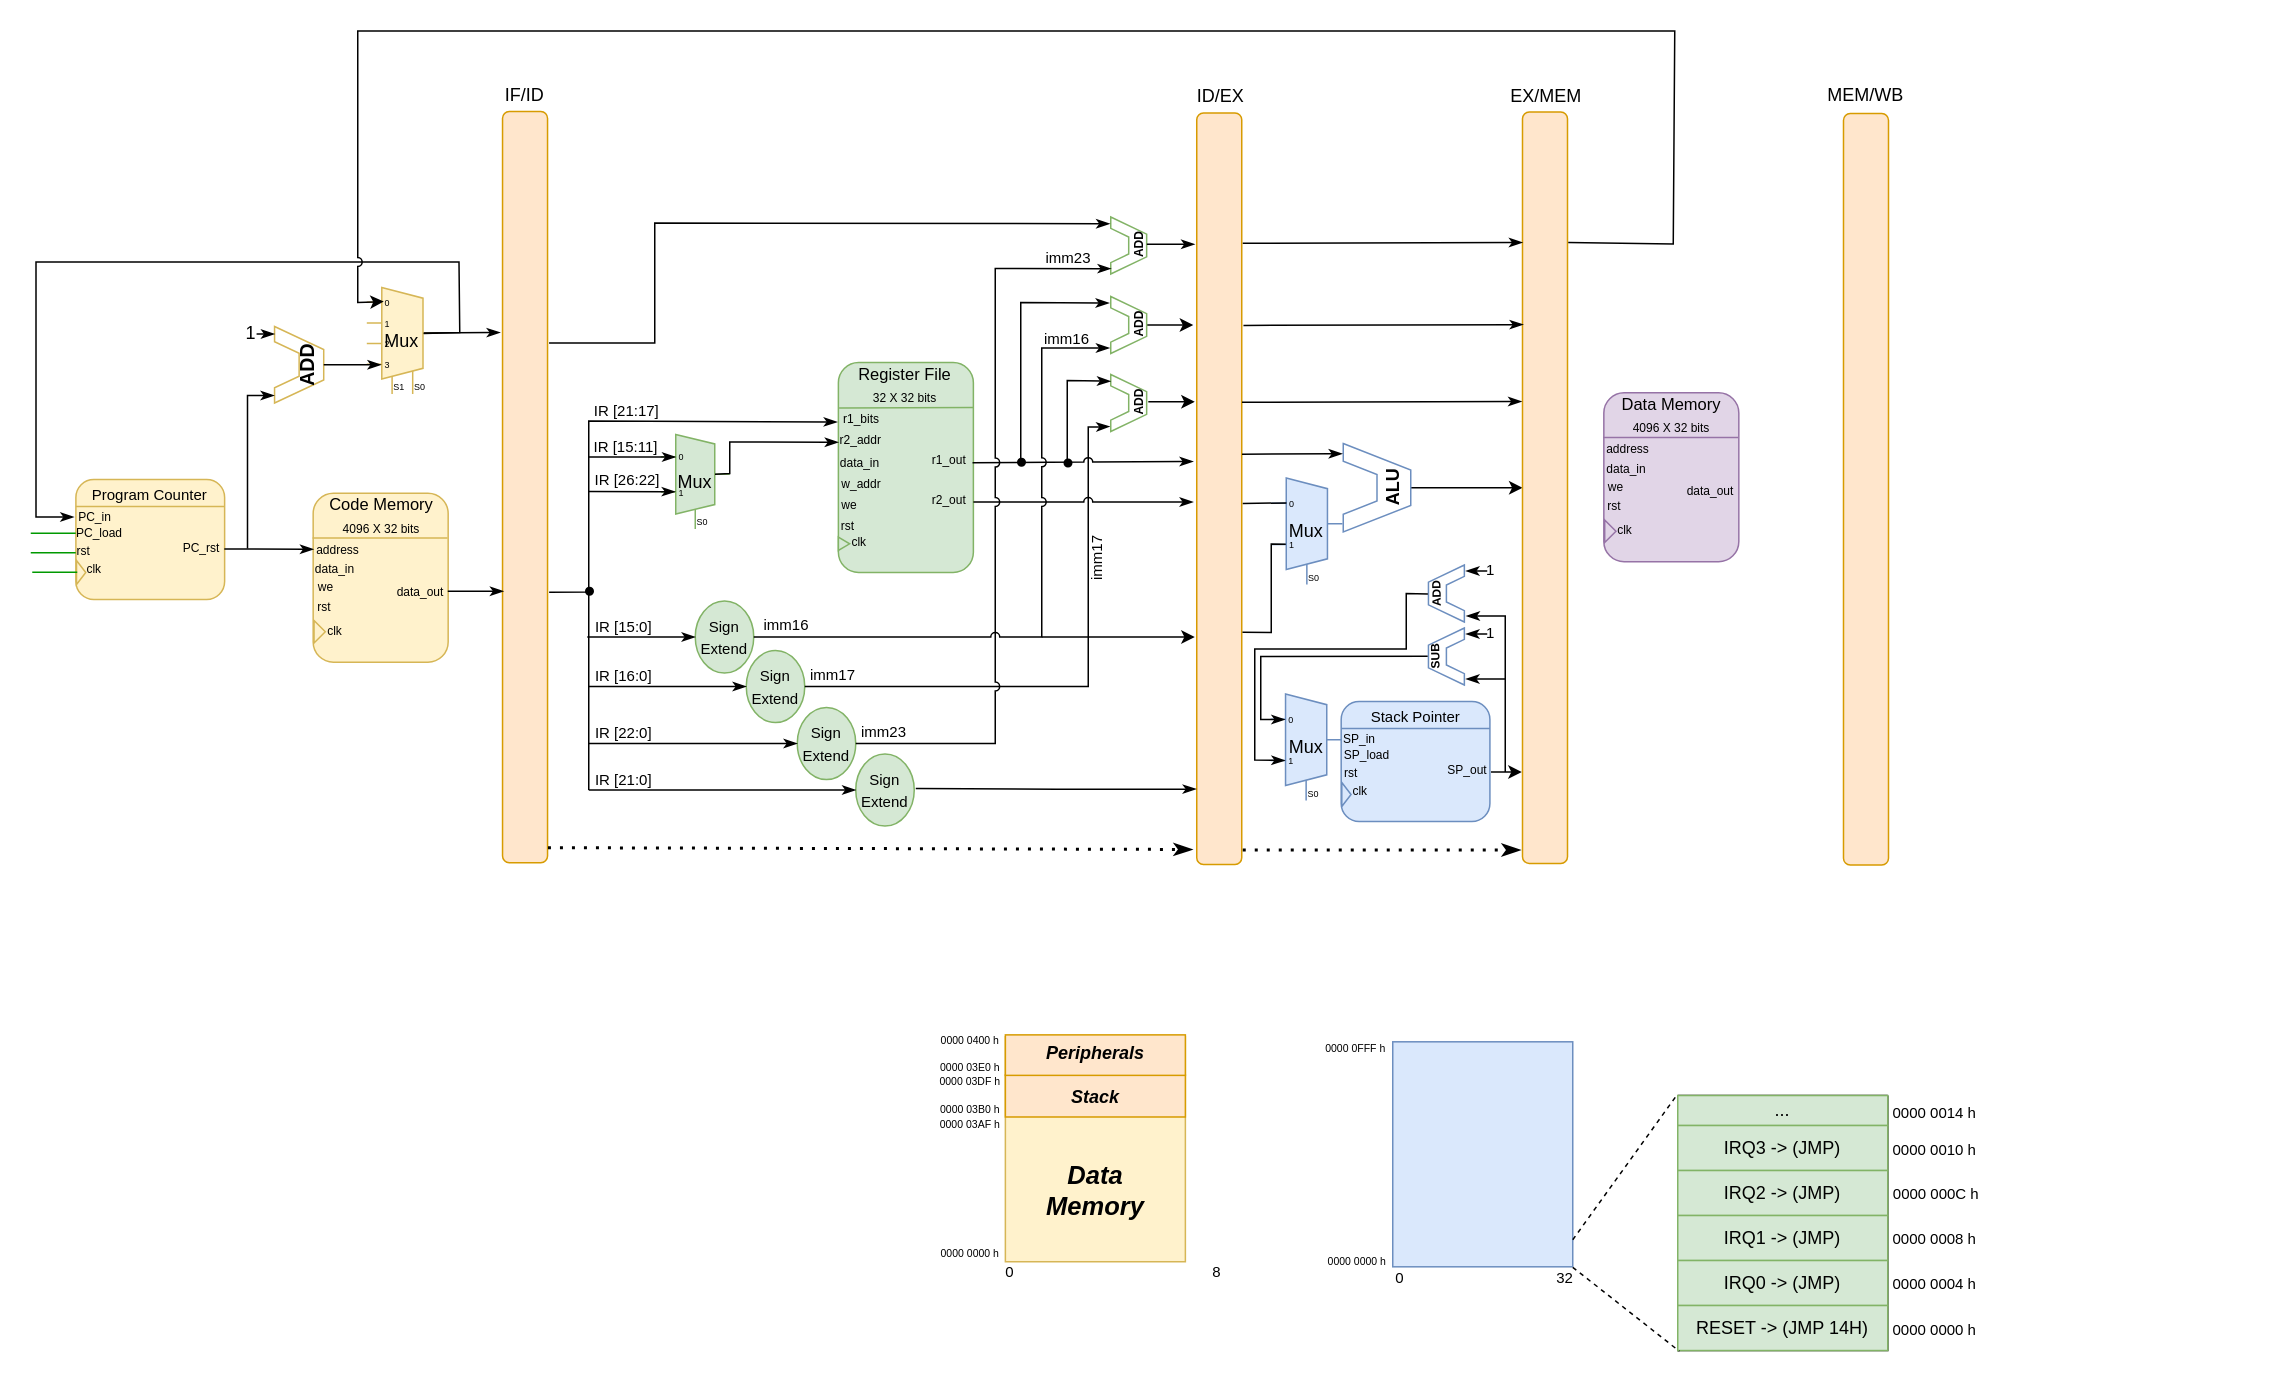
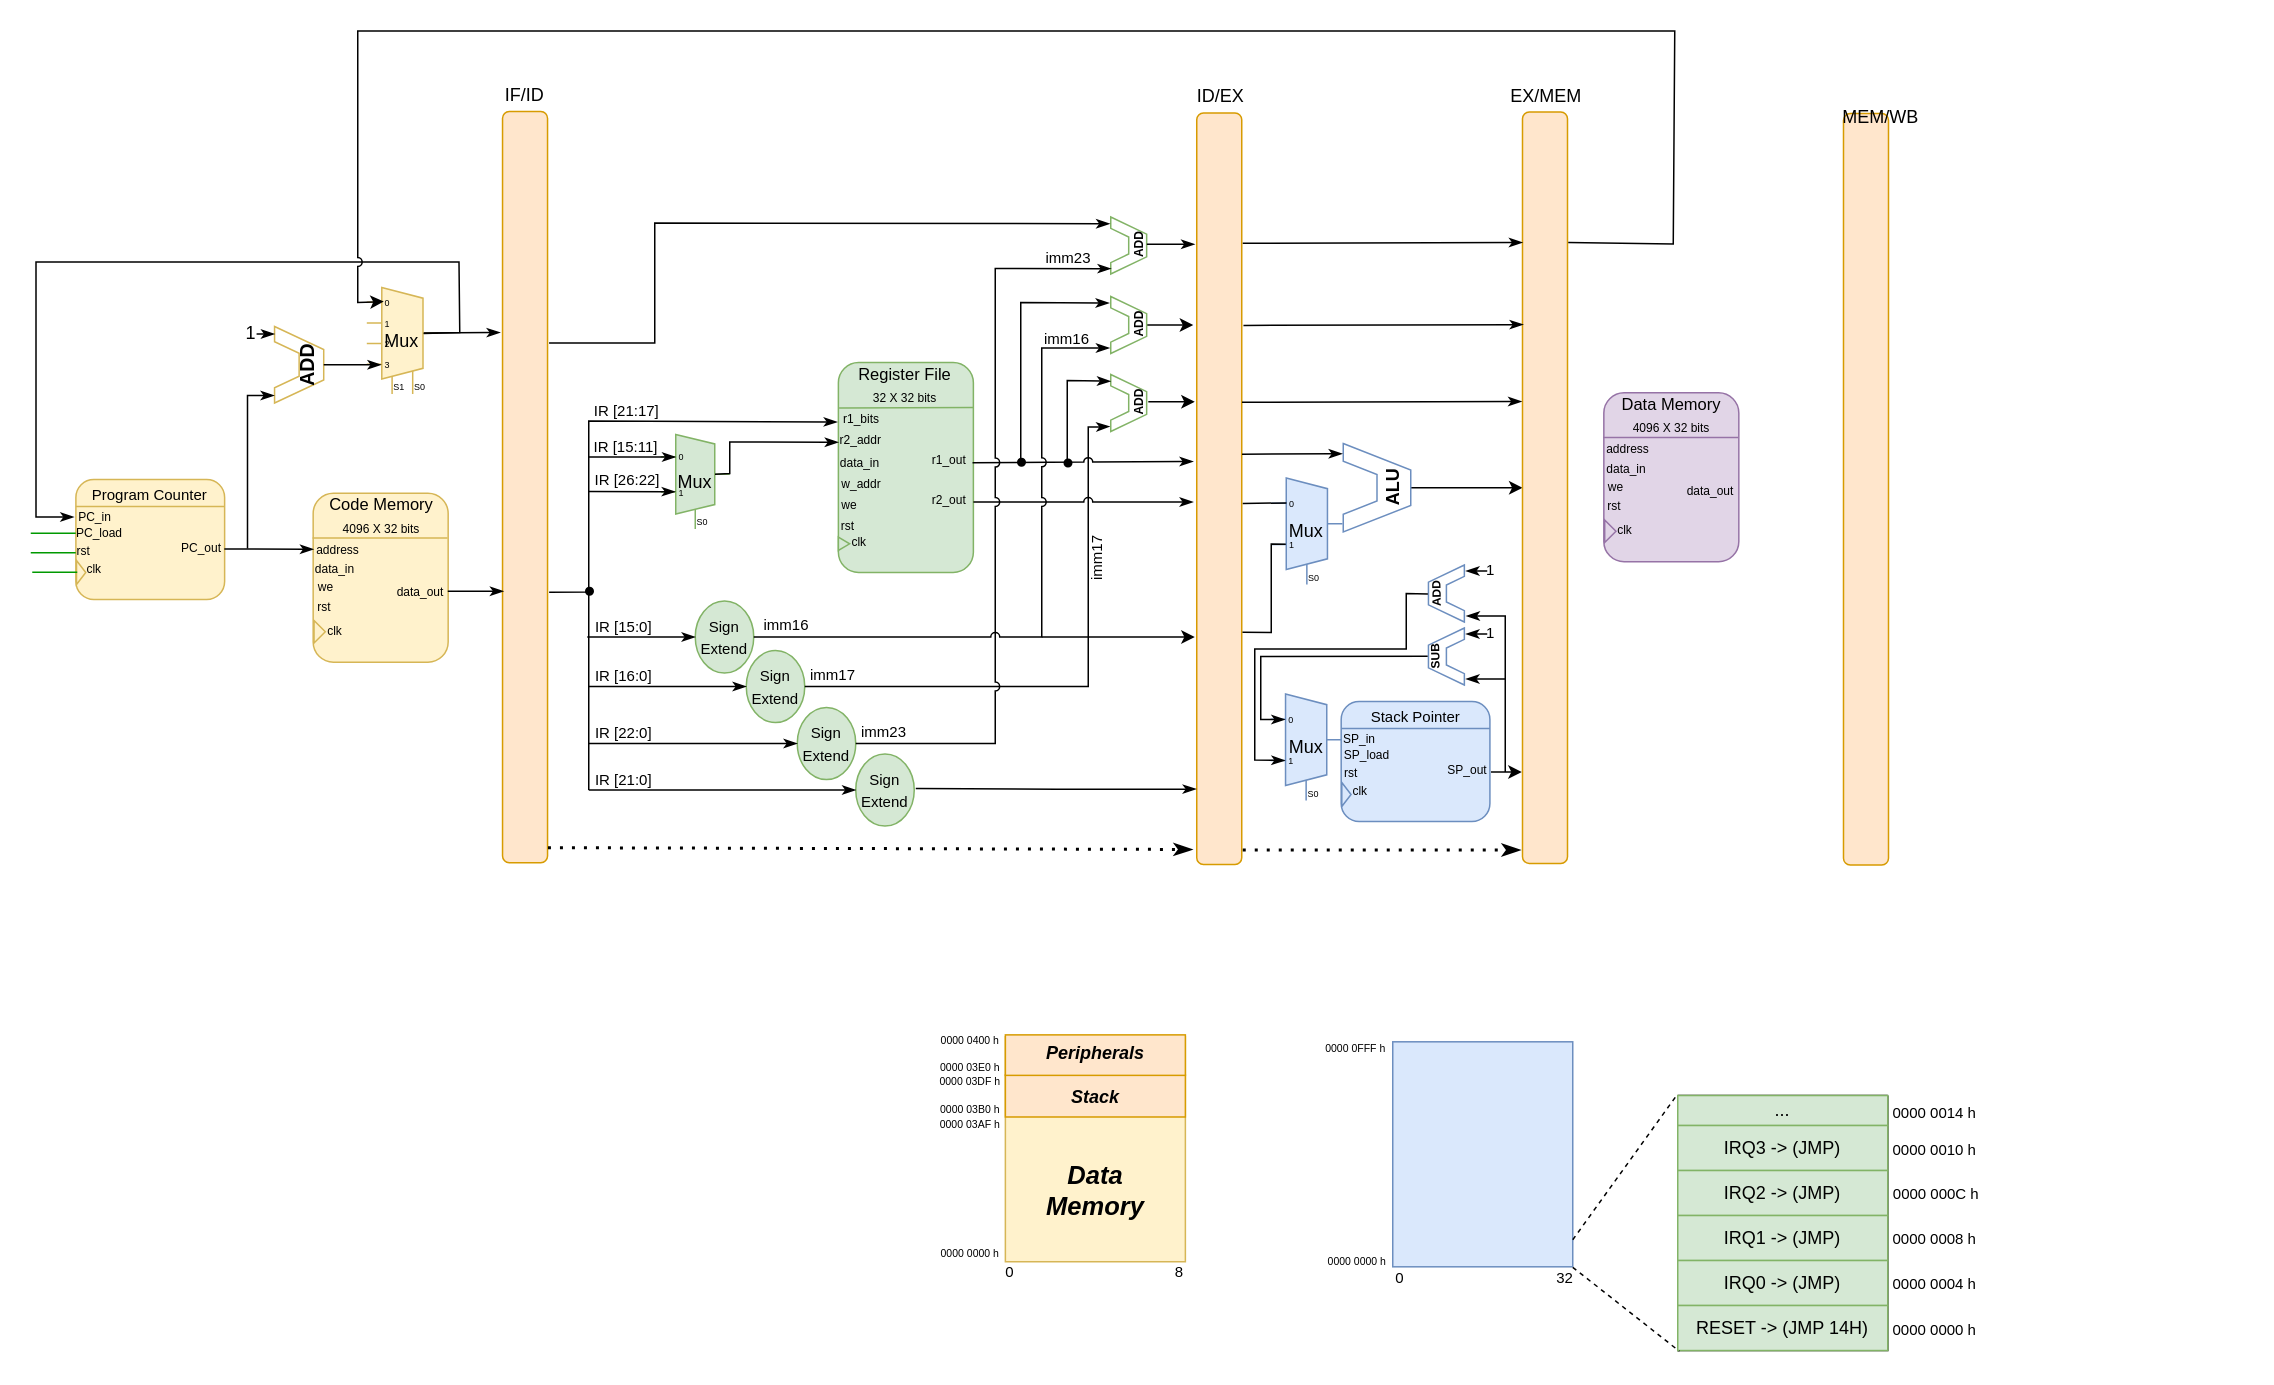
(1866, 95) -> (1881, 118)
(202, 547) -> (202, 547)
(1217, 1271) -> (1180, 1271)
